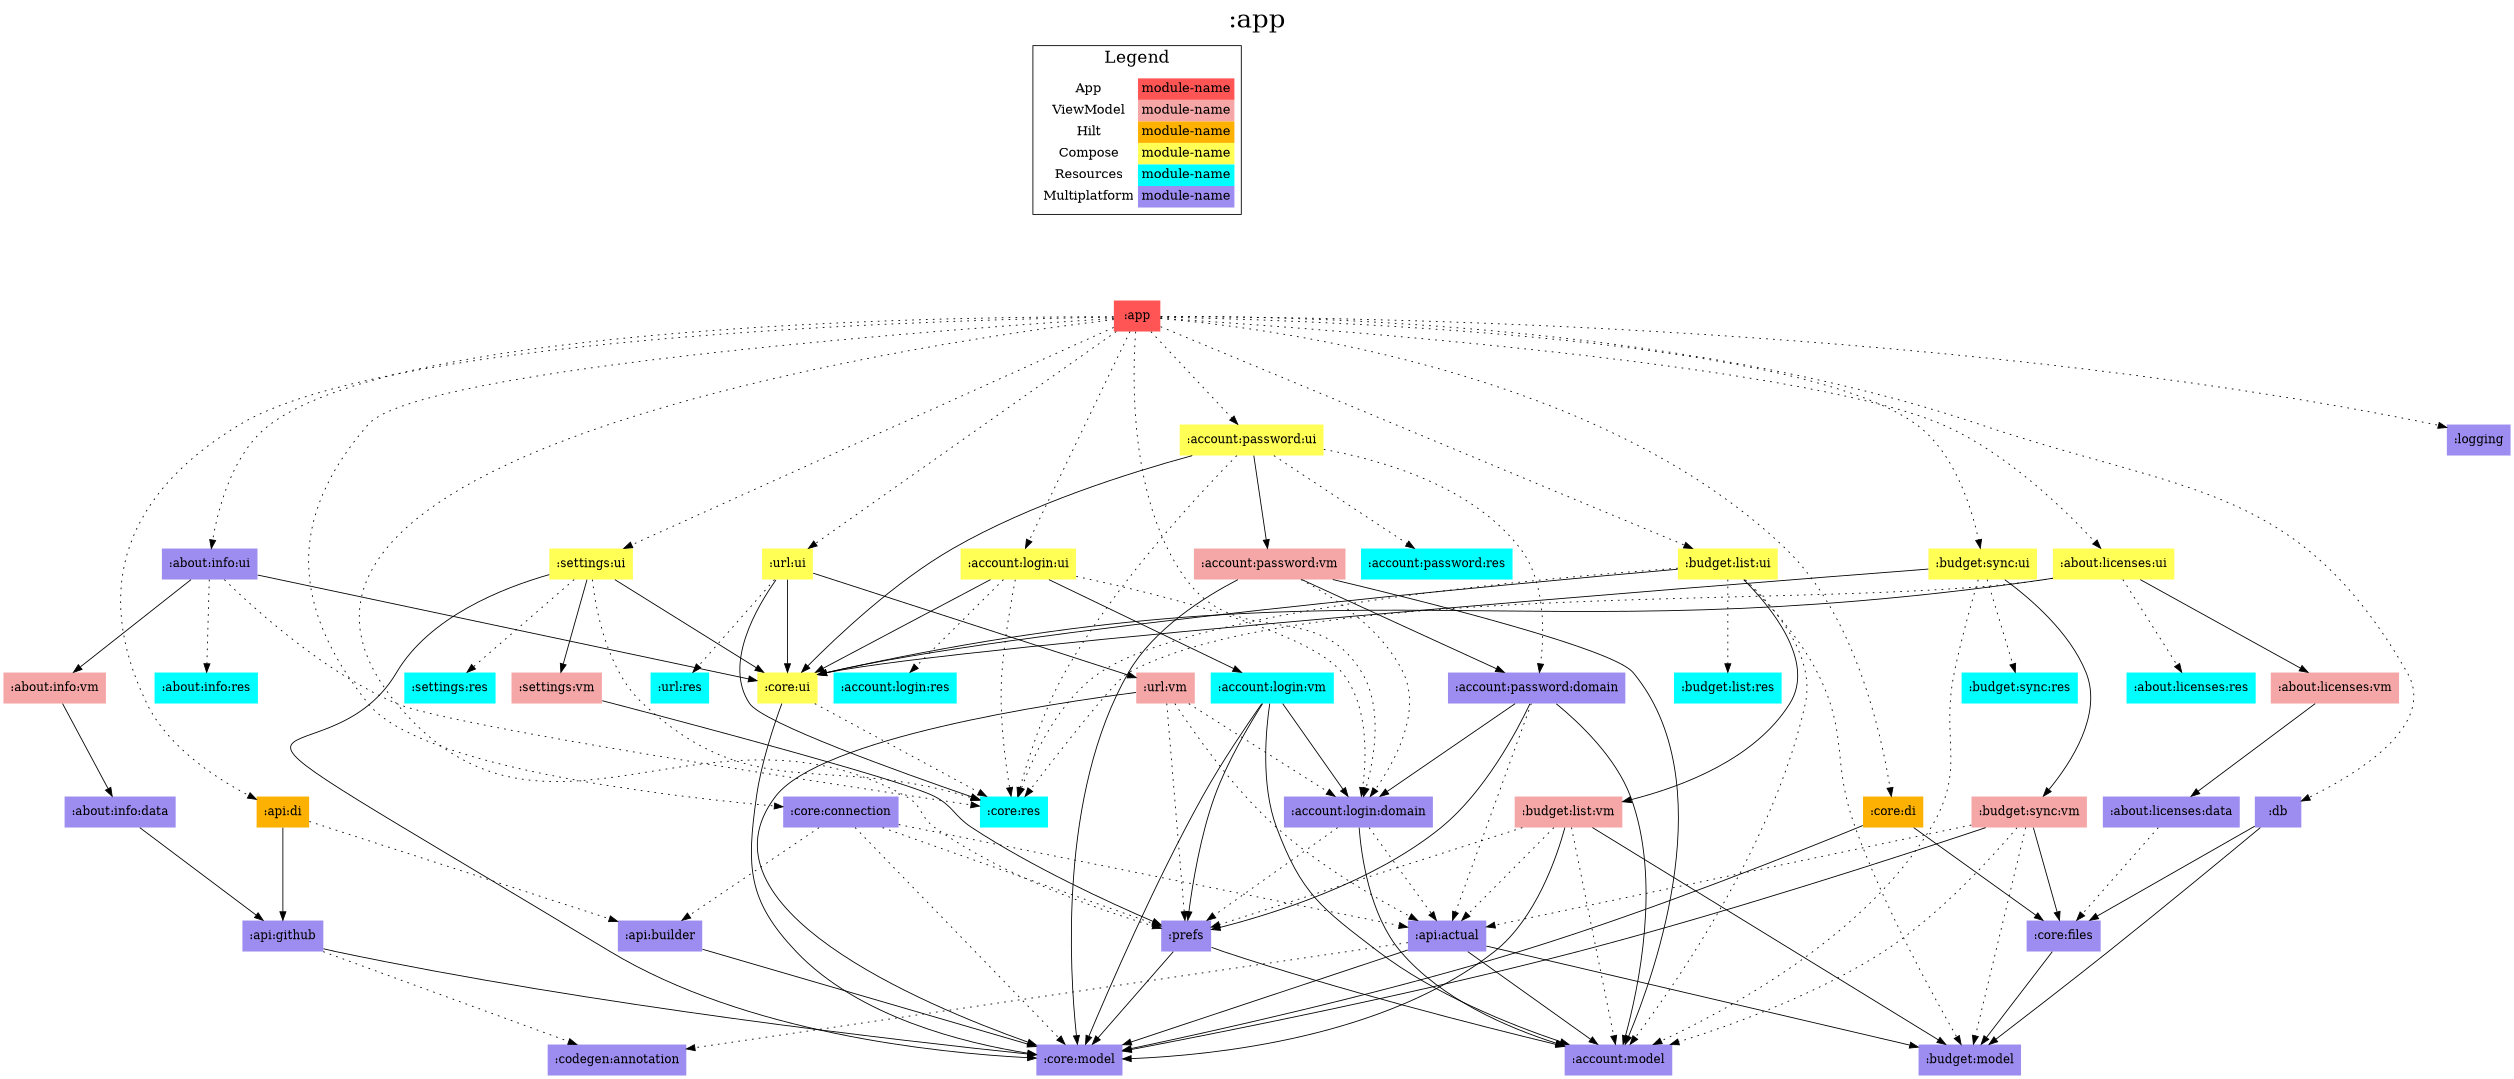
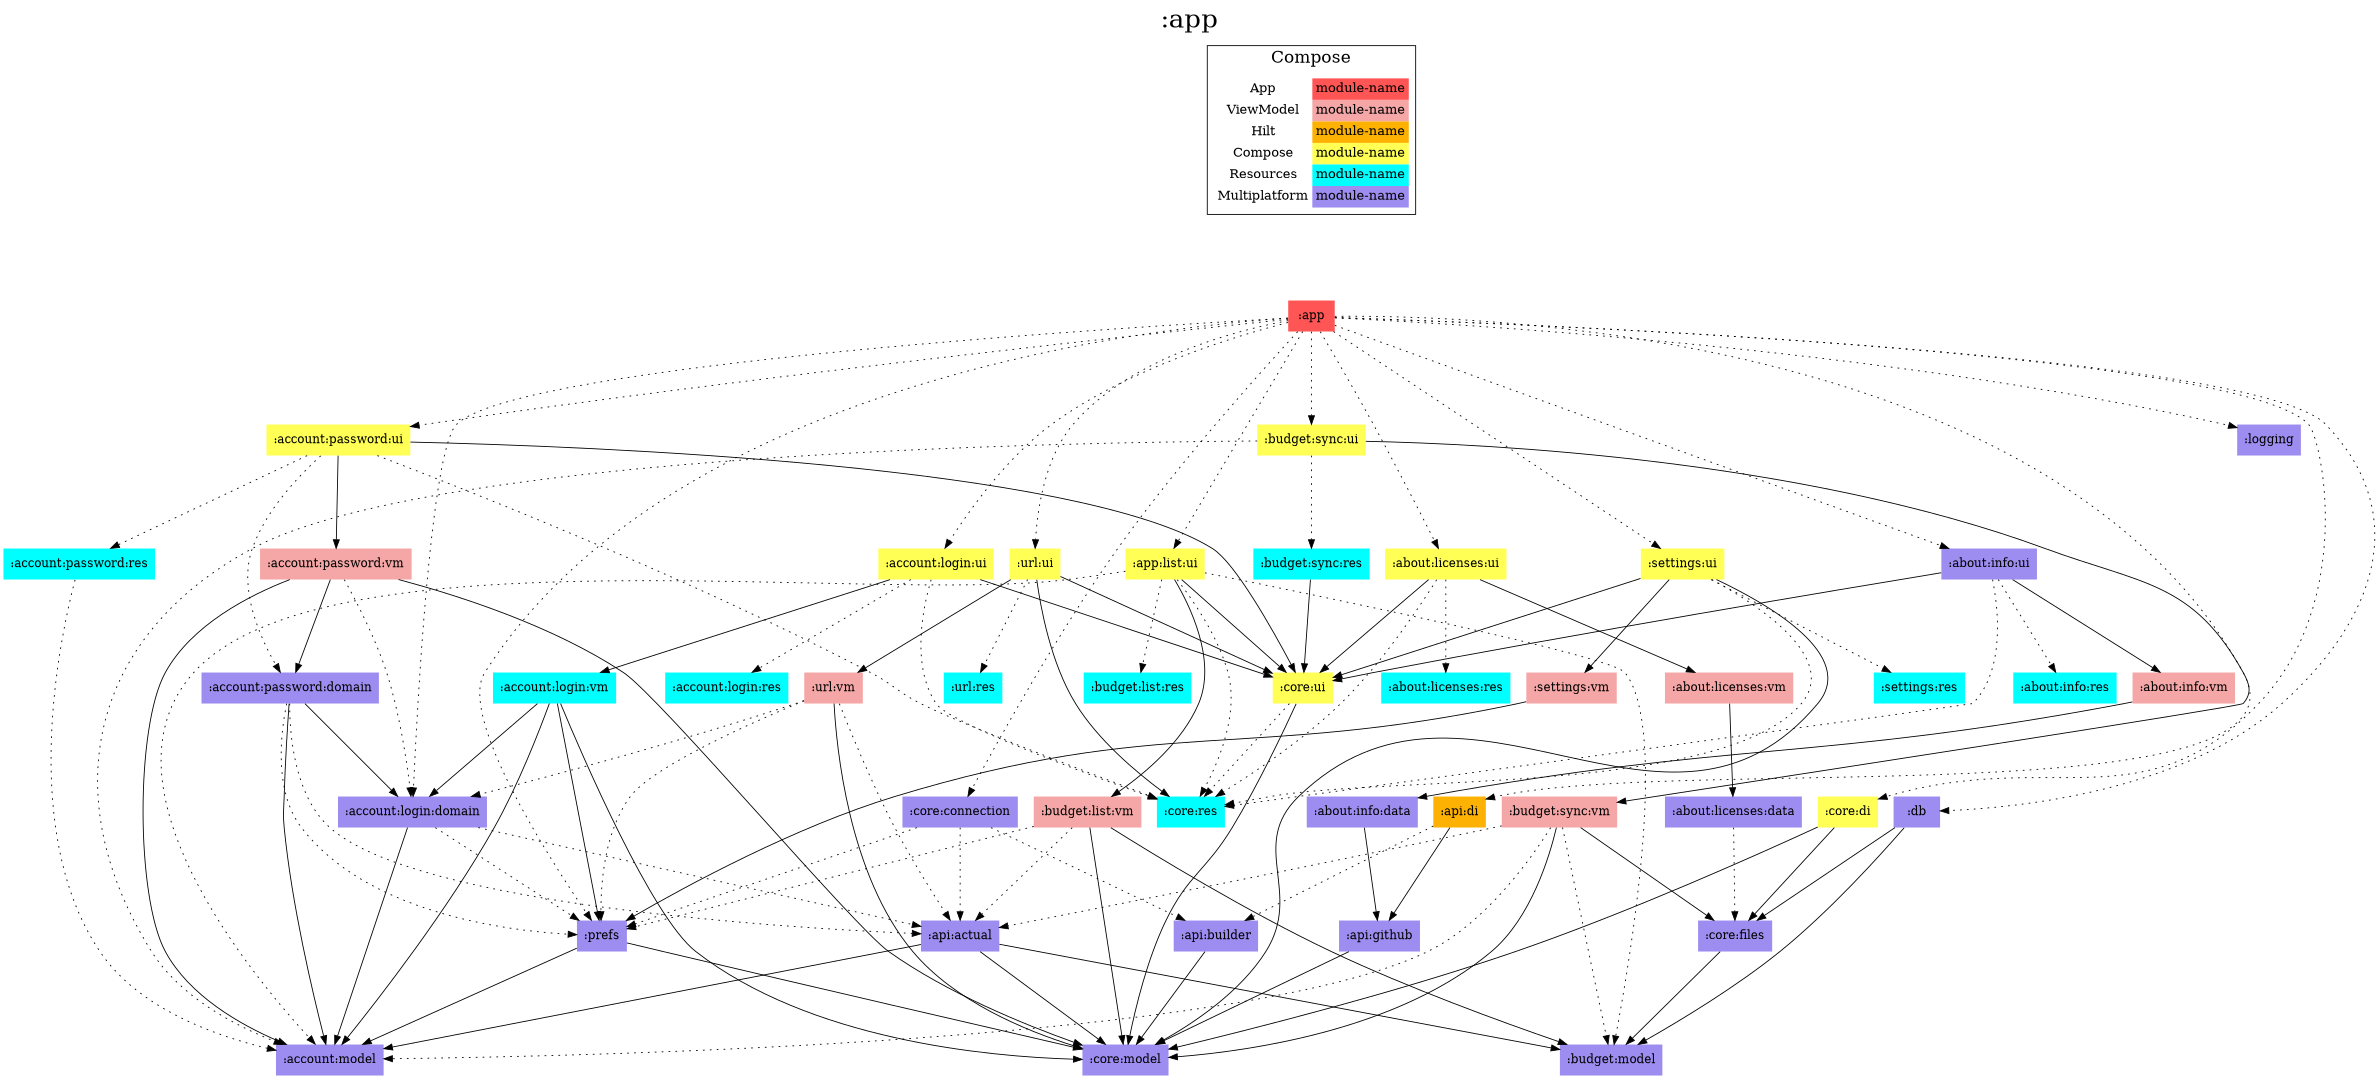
(1137, 59) -> (1311, 59)
(1728, 564) -> (1165, 564)
(1184, 632) -> (1307, 622)
(1281, 635) -> none
(1893, 812) -> (1848, 812)
(1404, 853) -> (365, 881)
(957, 933) -> none
(1594, 937) -> (64, 867)
(617, 1060) -> none
